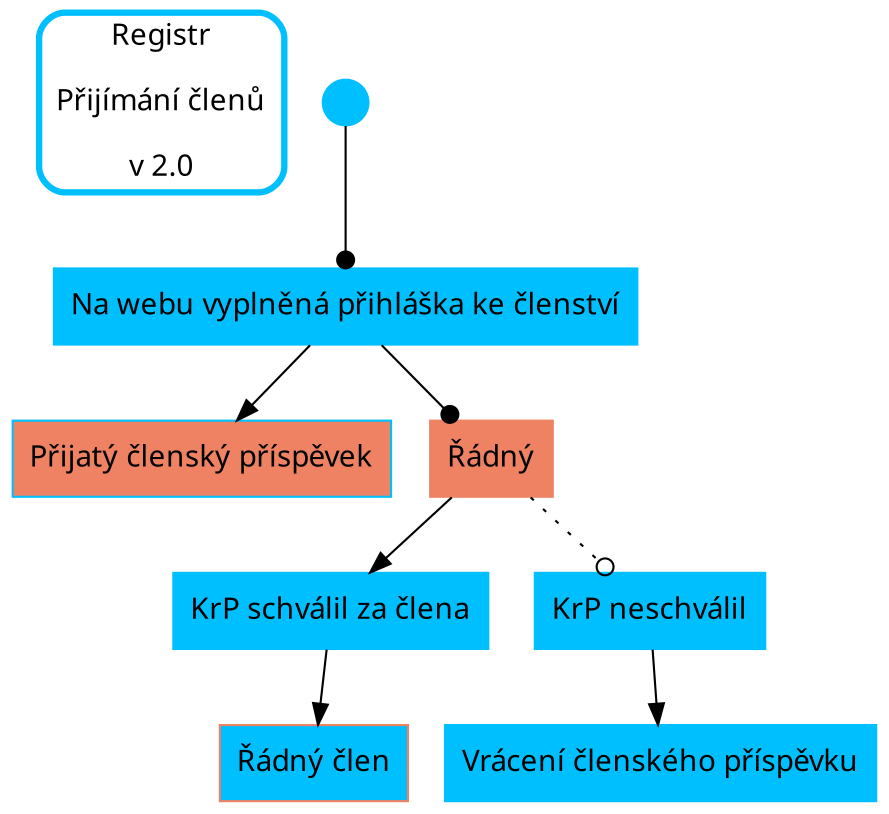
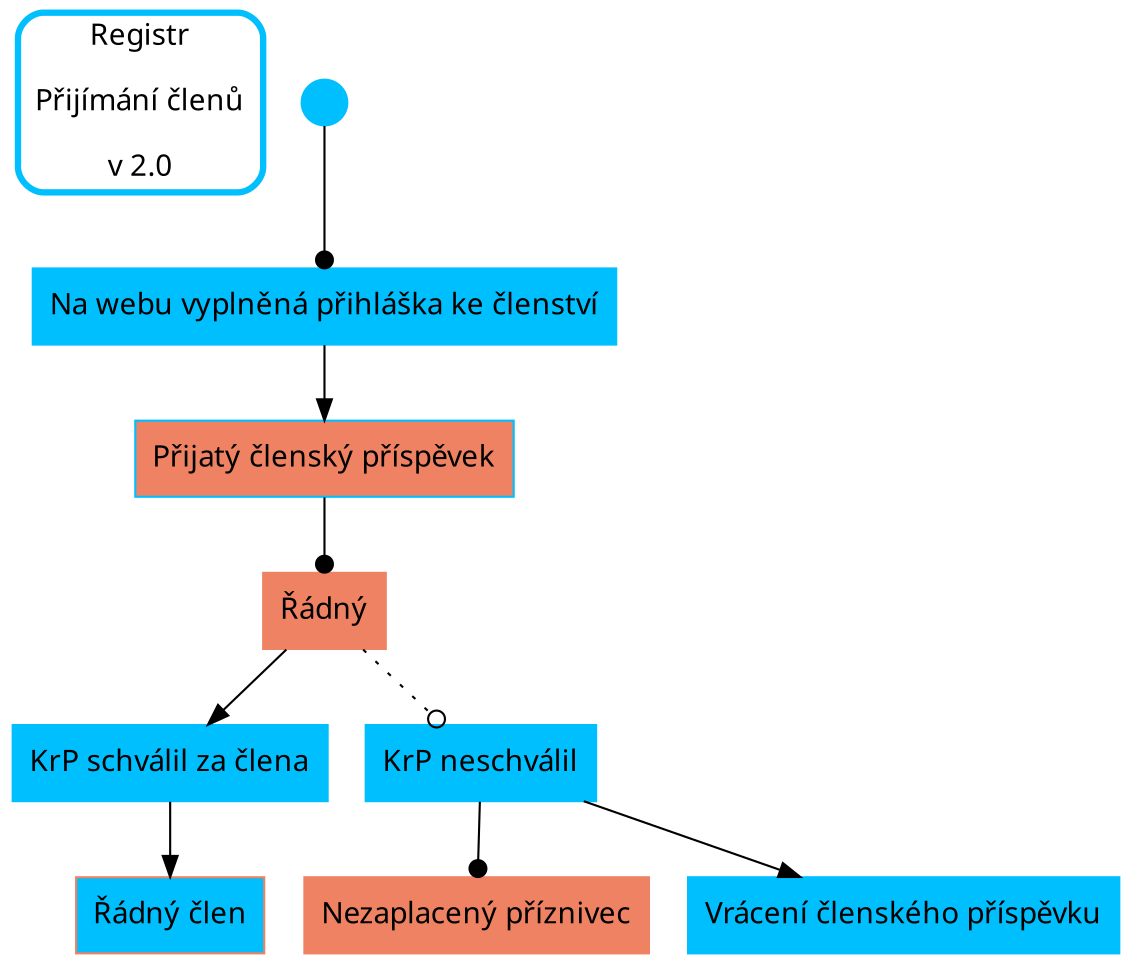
(413, 377) -> (324, 527)
none -> (477, 915)
